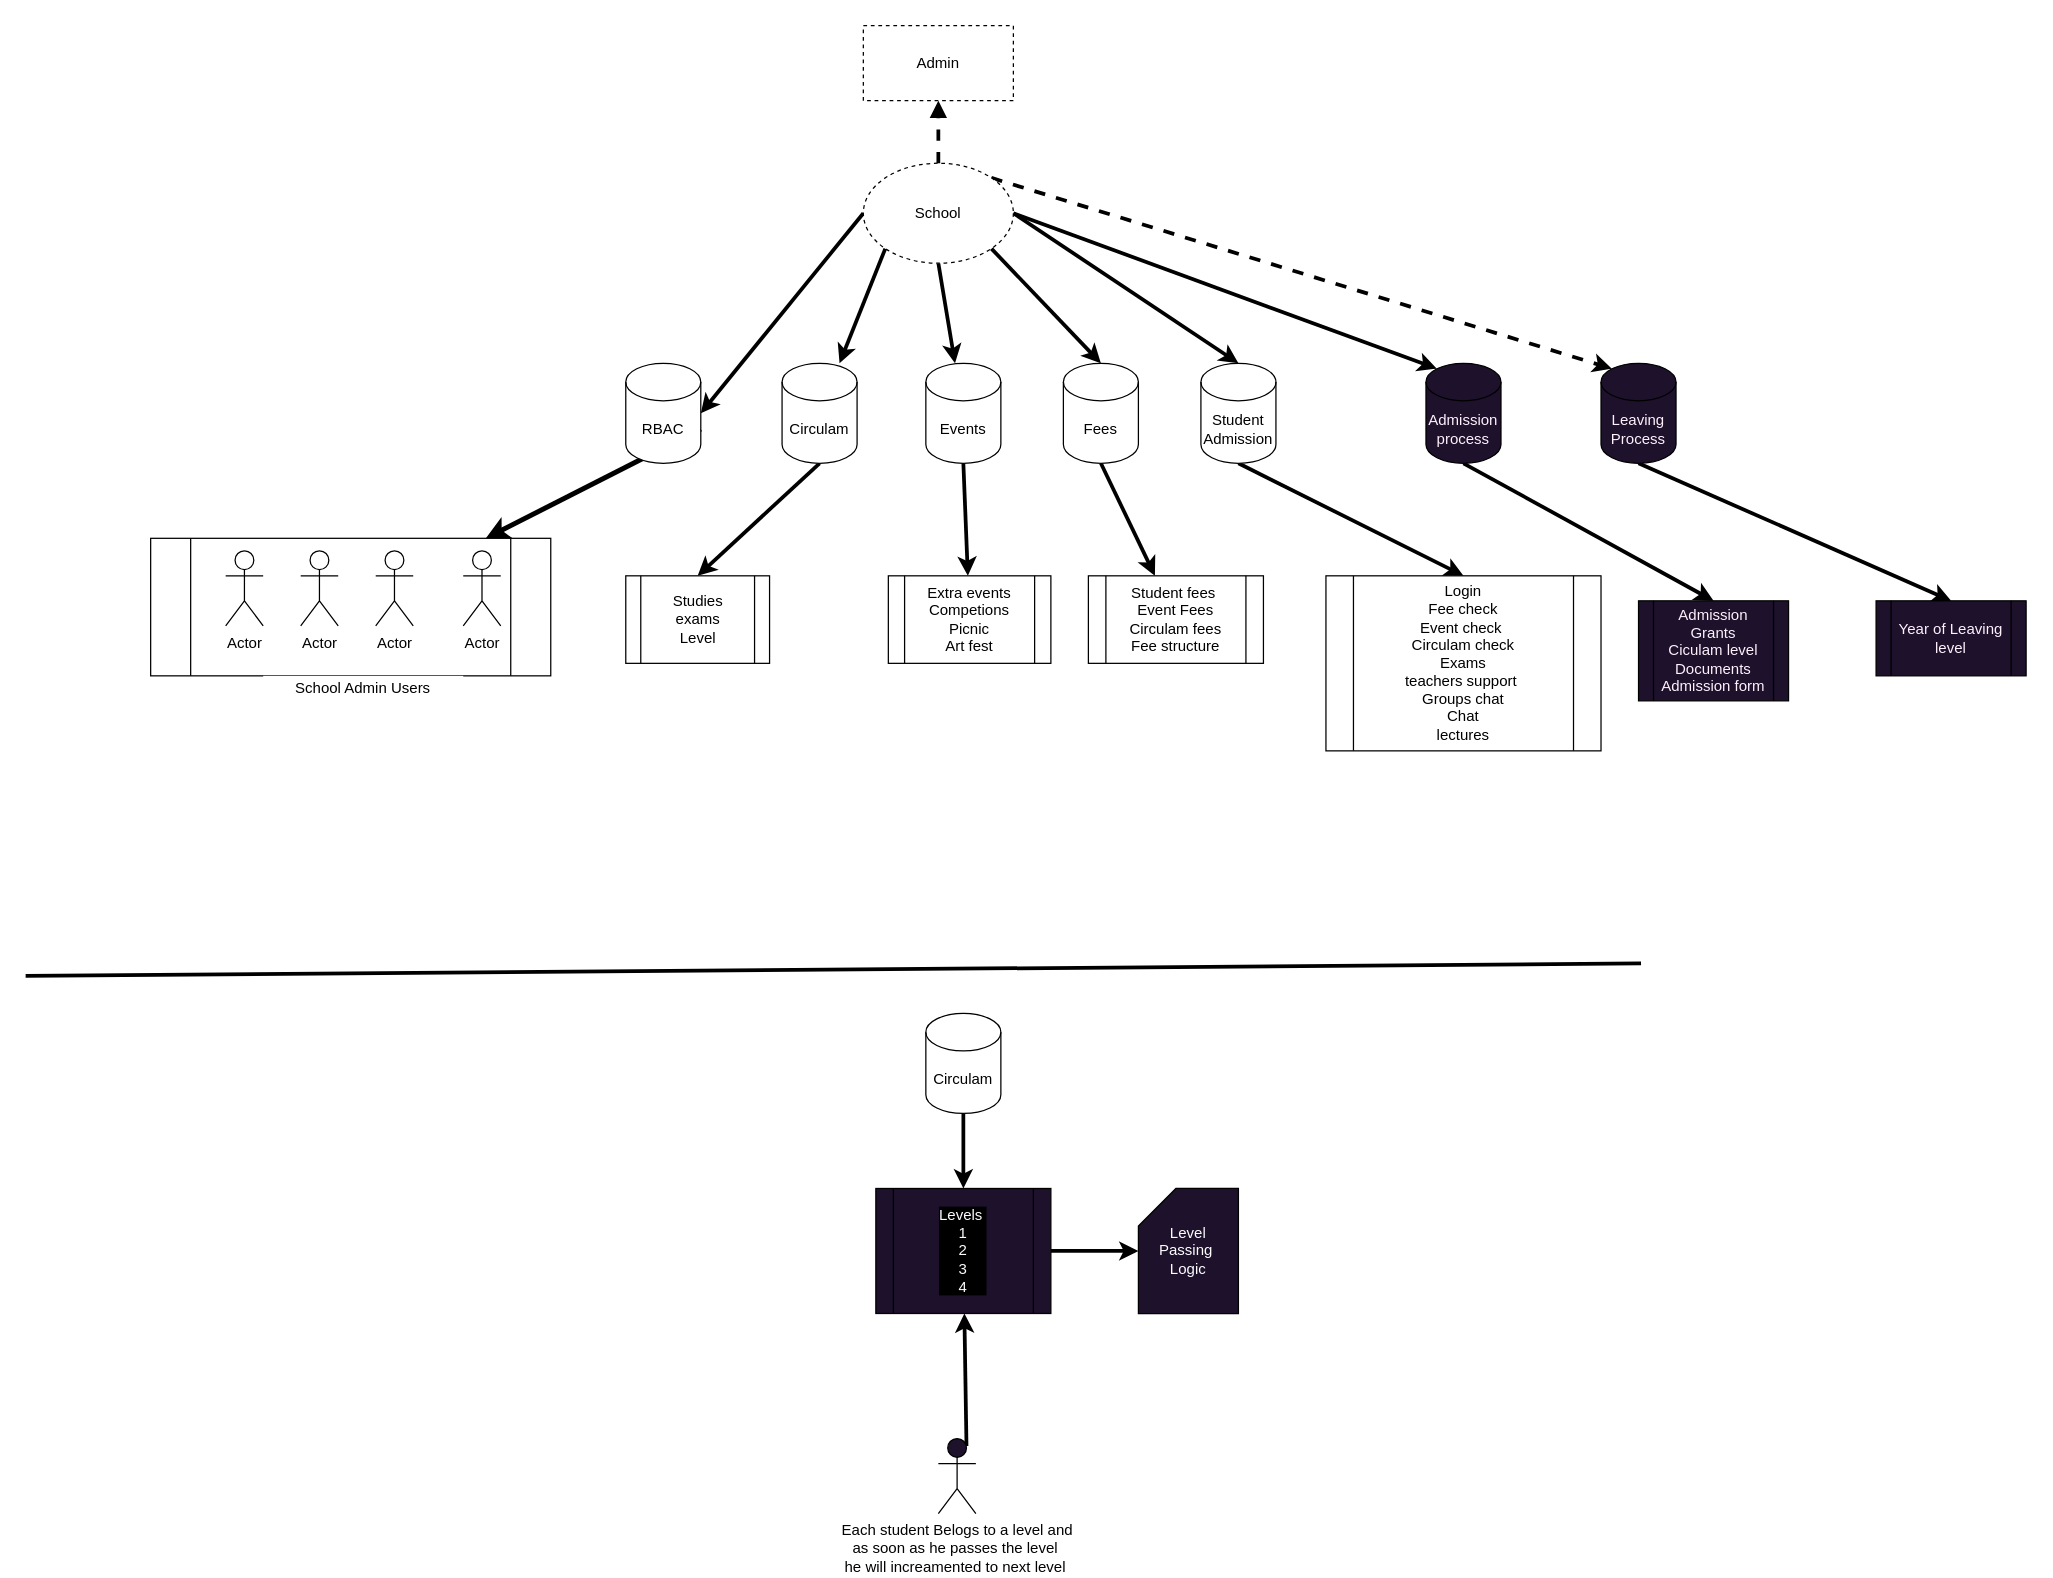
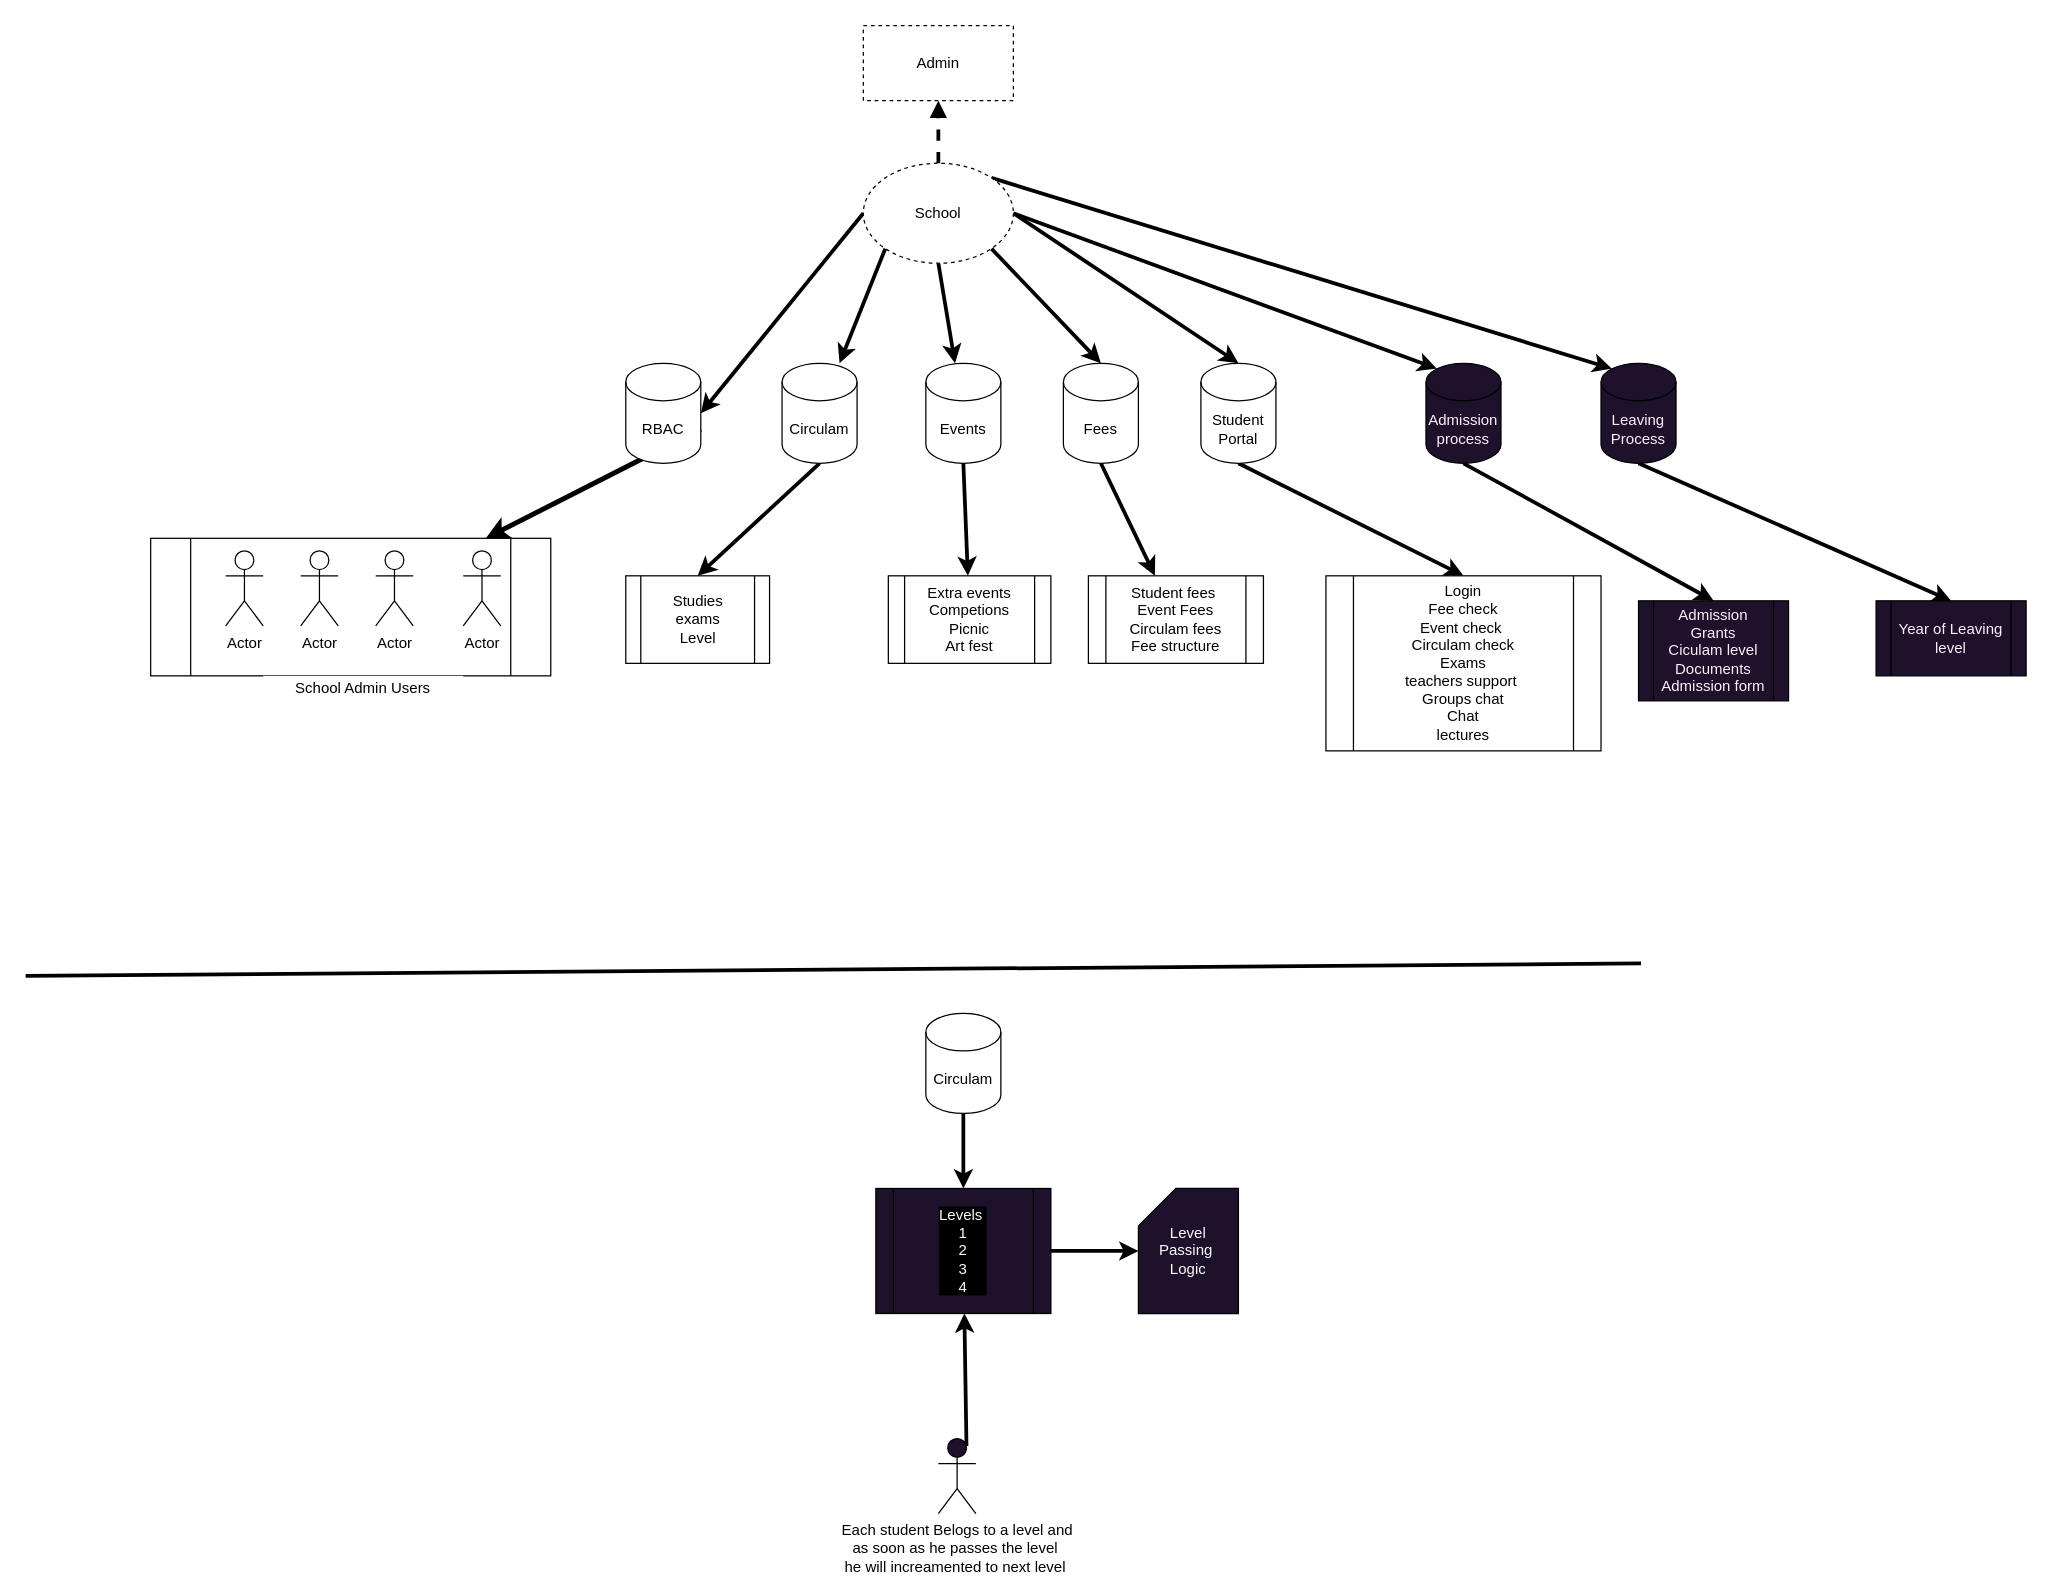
(1093, 209) -> (1093, 209)
(1238, 429) -> (1238, 429)
